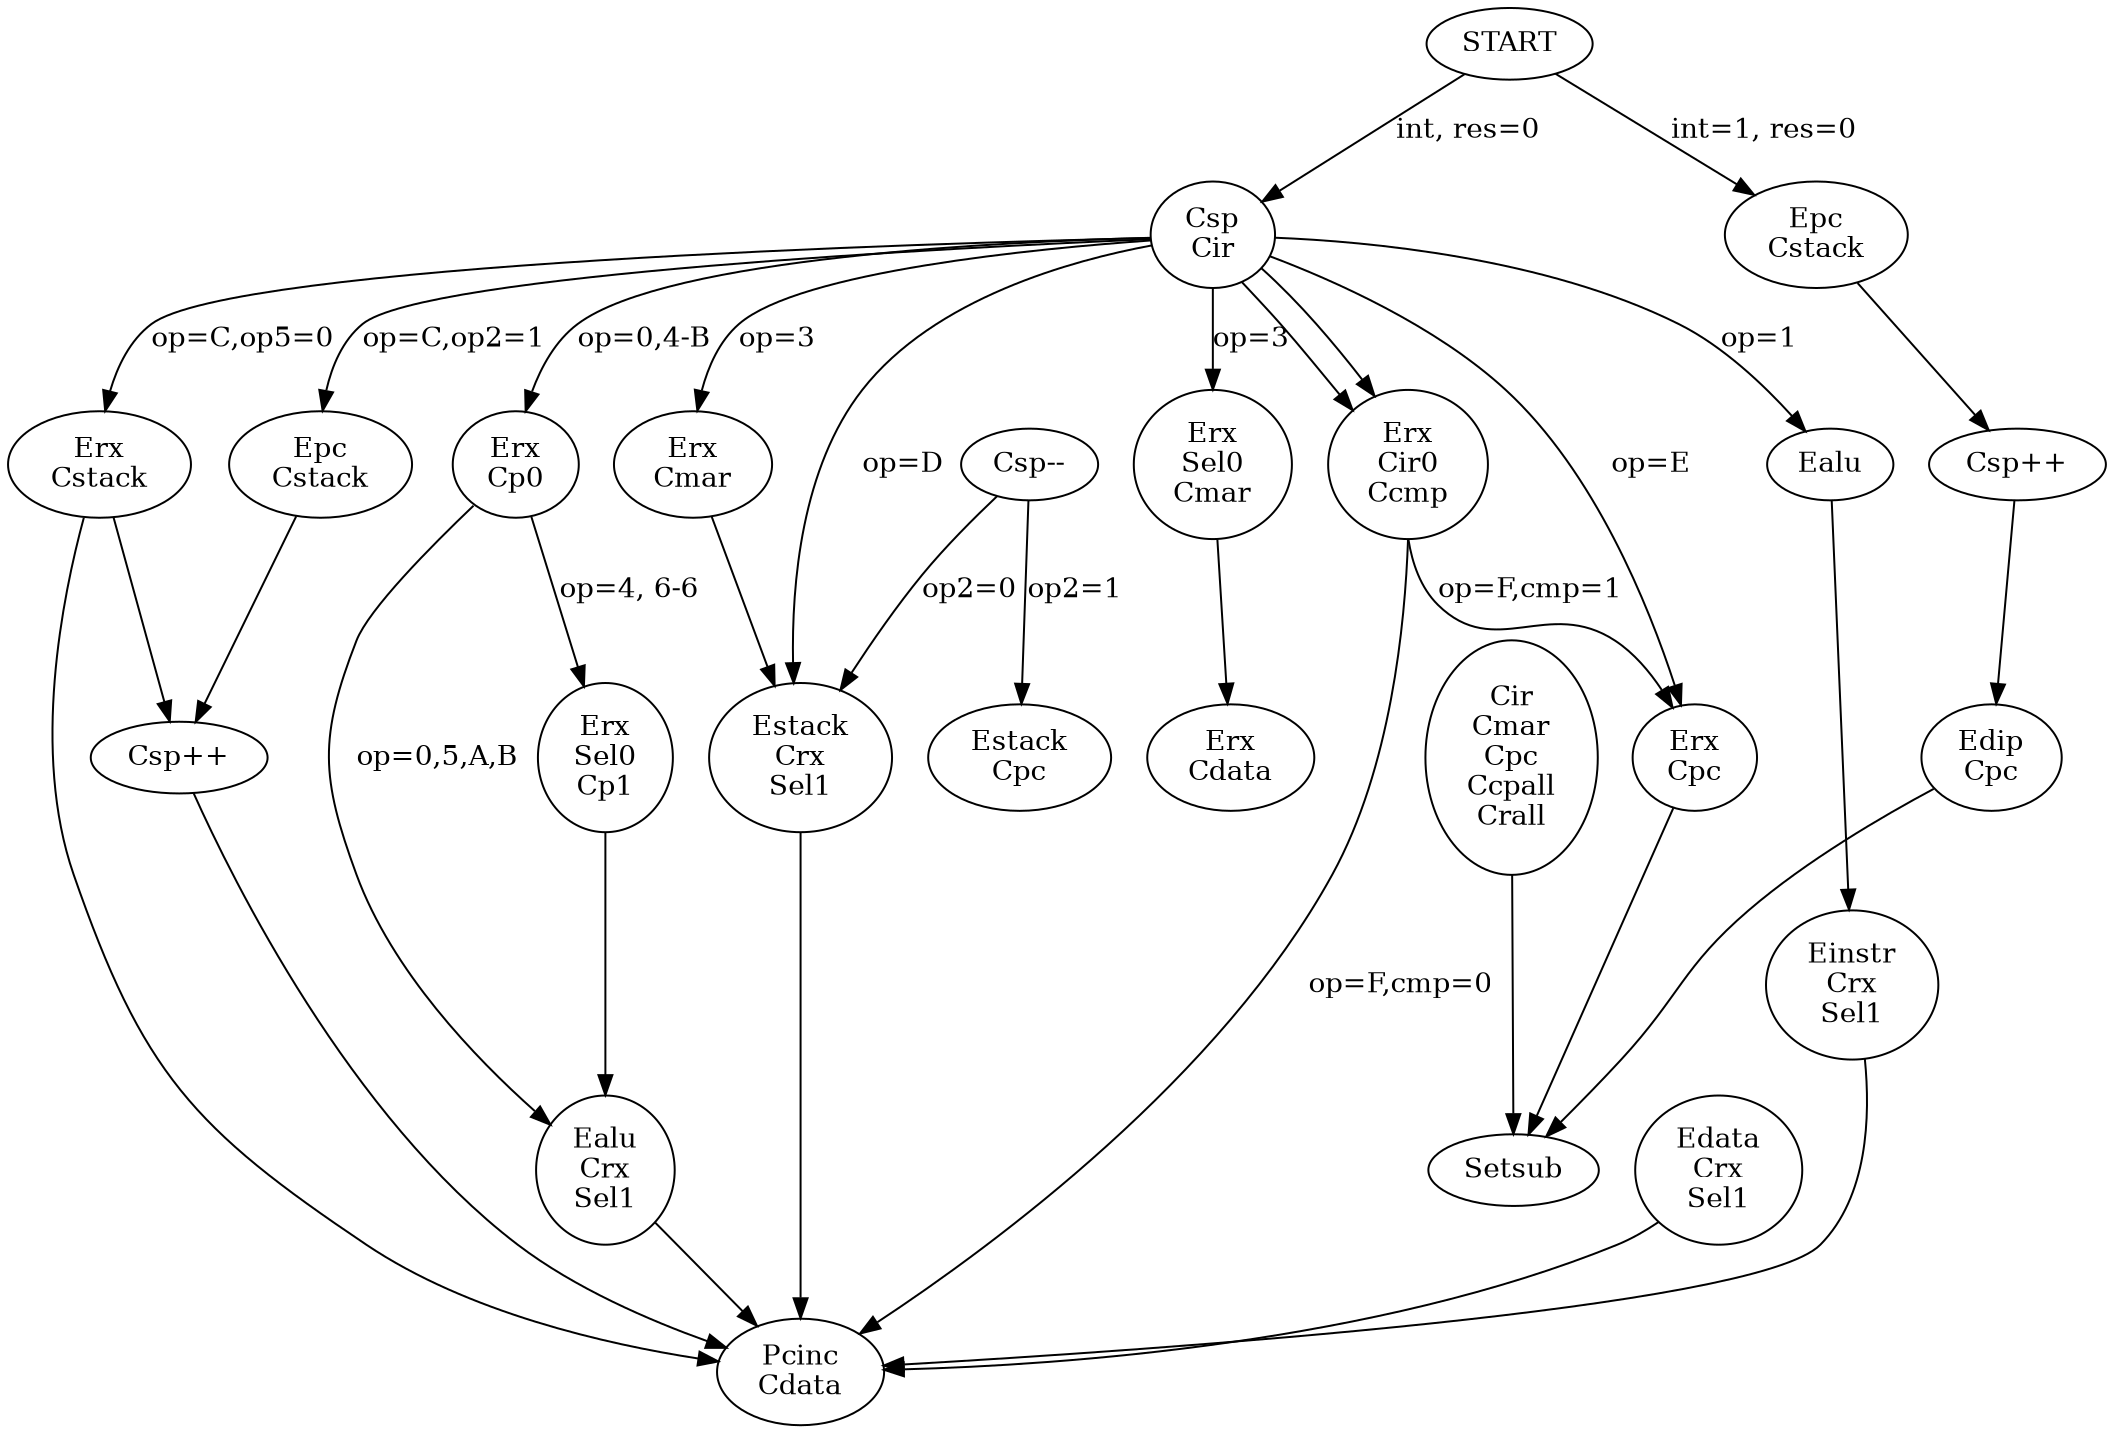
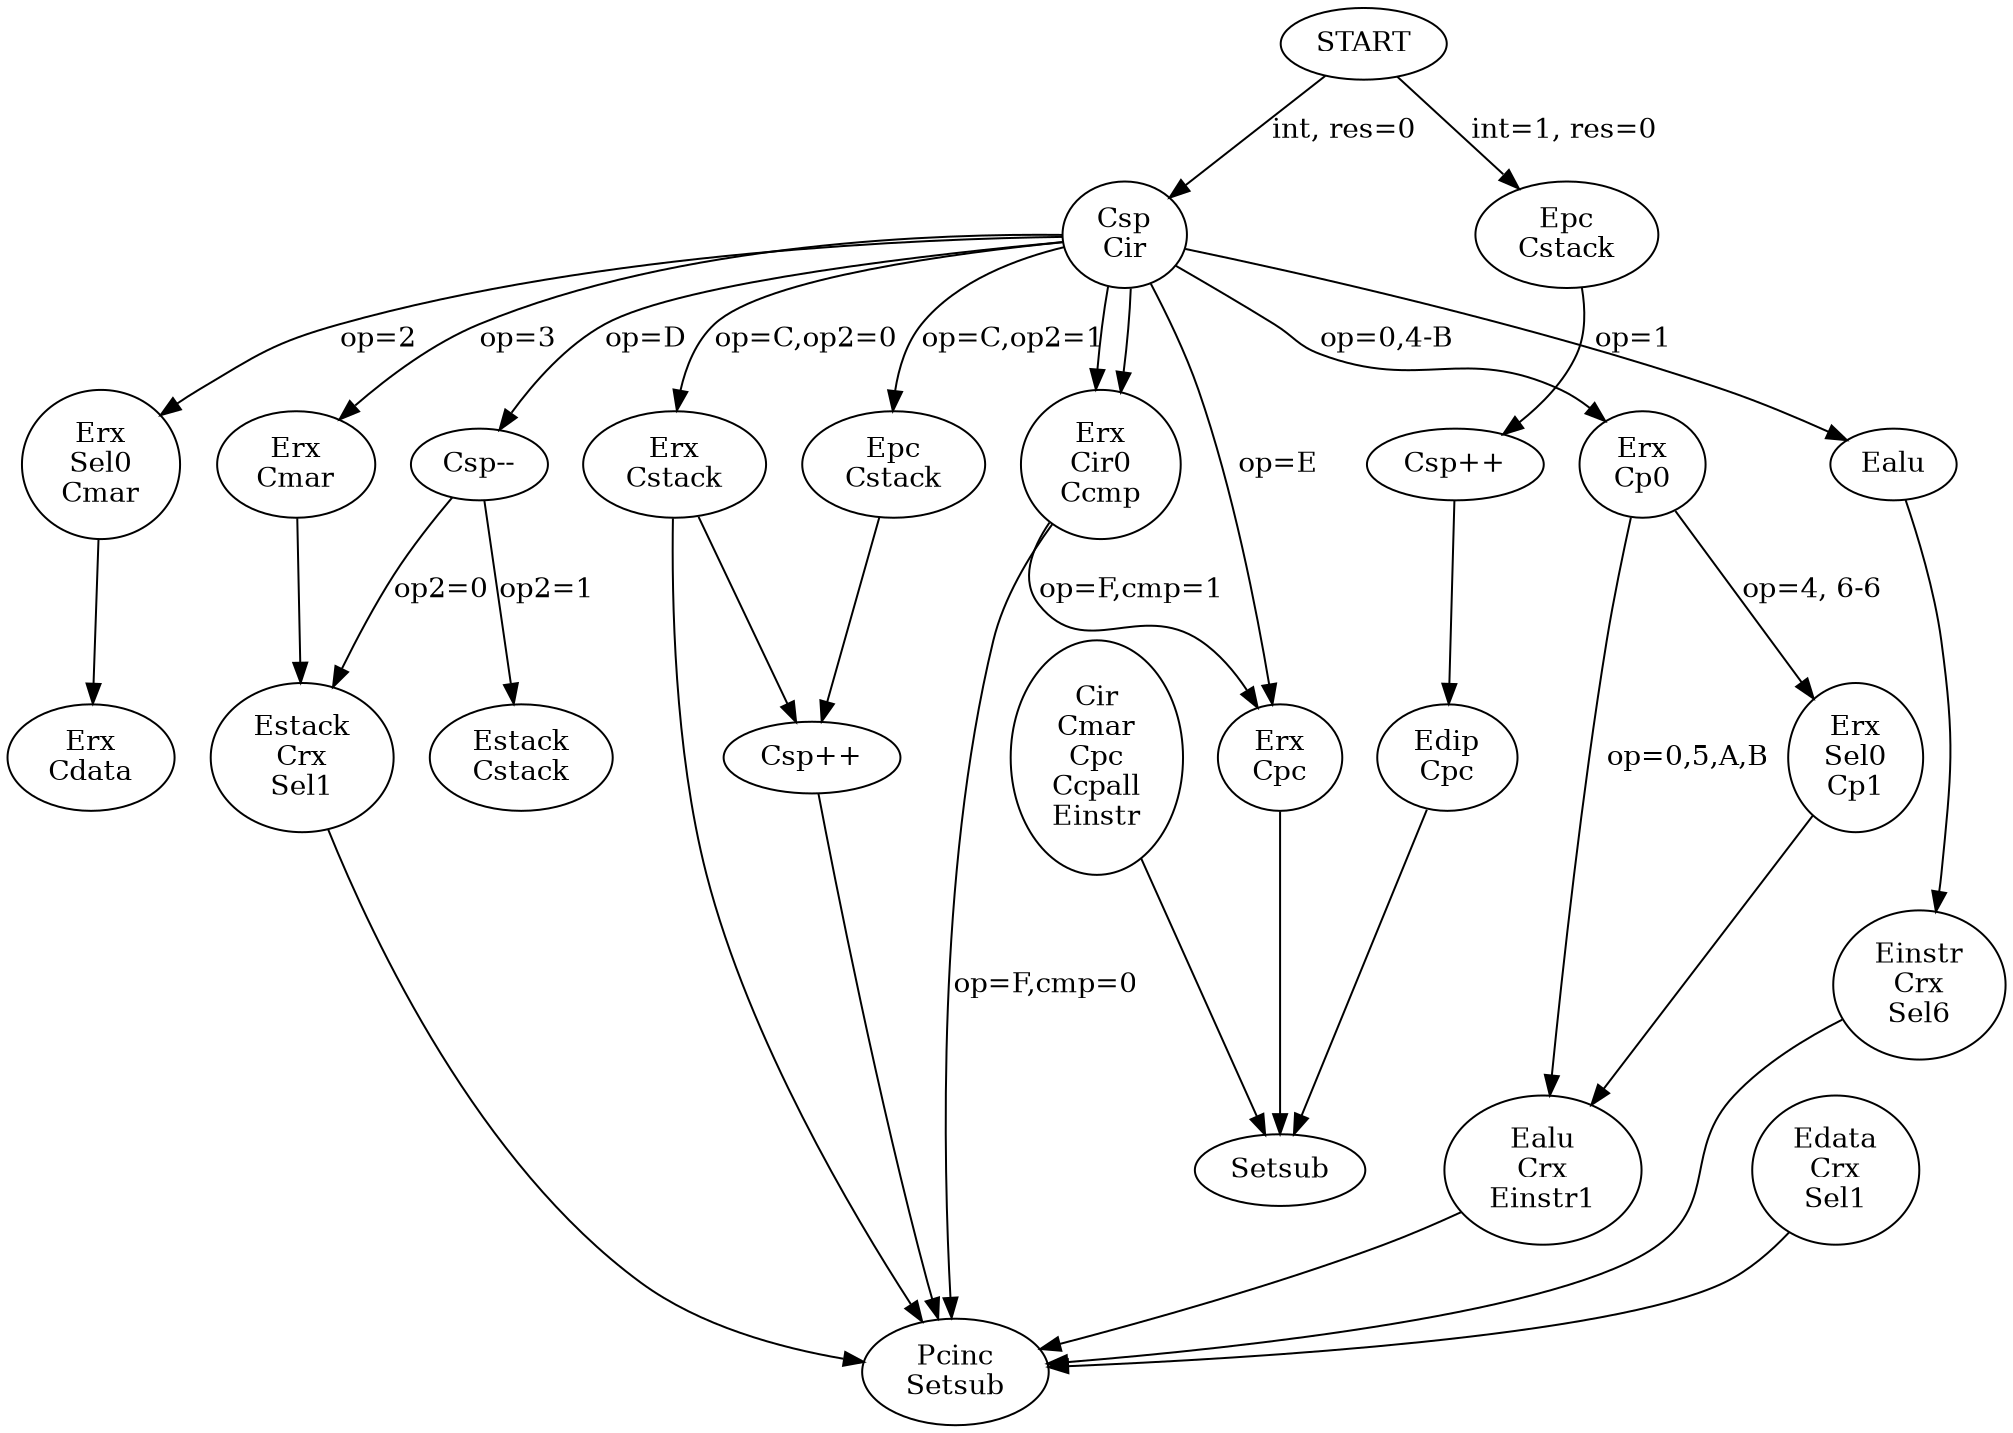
(243, 339) -> (806, 339)
(1252, 339) -> (379, 339)
(877, 374) -> (767, 280)
(1020, 758) -> (521, 758)
(1512, 758) -> (1097, 758)
(1852, 985) -> (1919, 985)
(605, 1170) -> (1543, 1170)
(801, 1372) -> (955, 1372)
